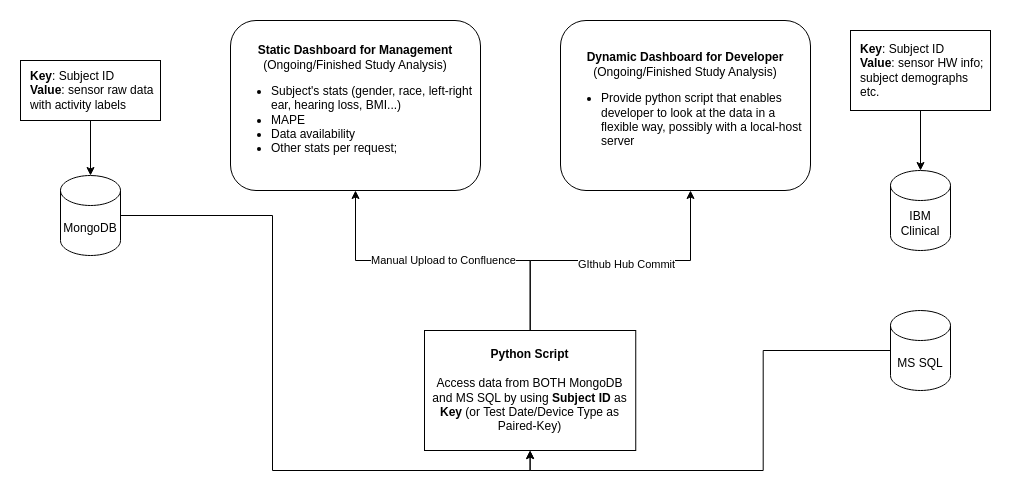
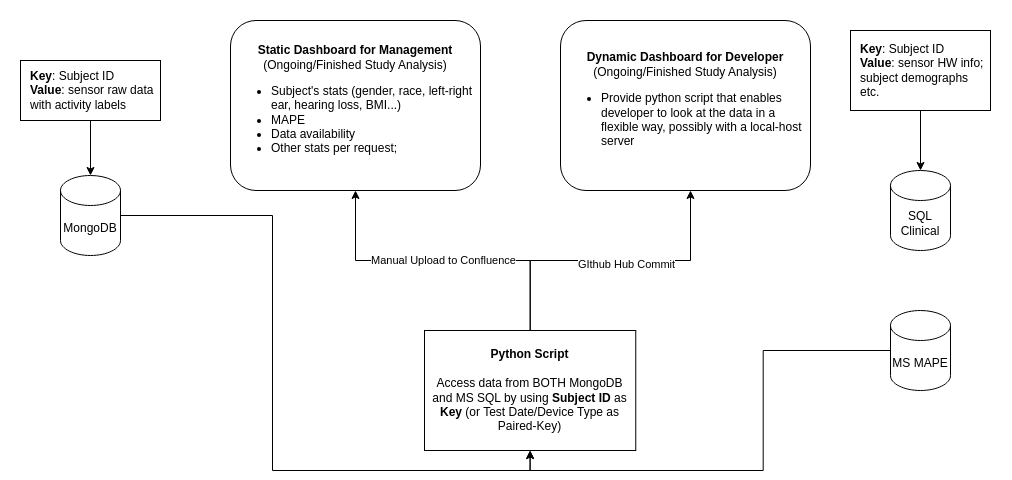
(921, 224) -> (921, 224)
(921, 364) -> (921, 364)
